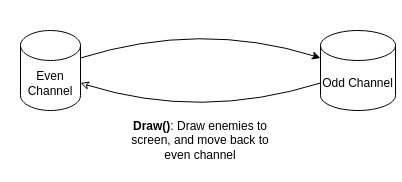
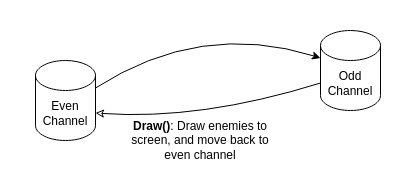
(51, 71) -> (66, 101)
(358, 71) -> (351, 71)
